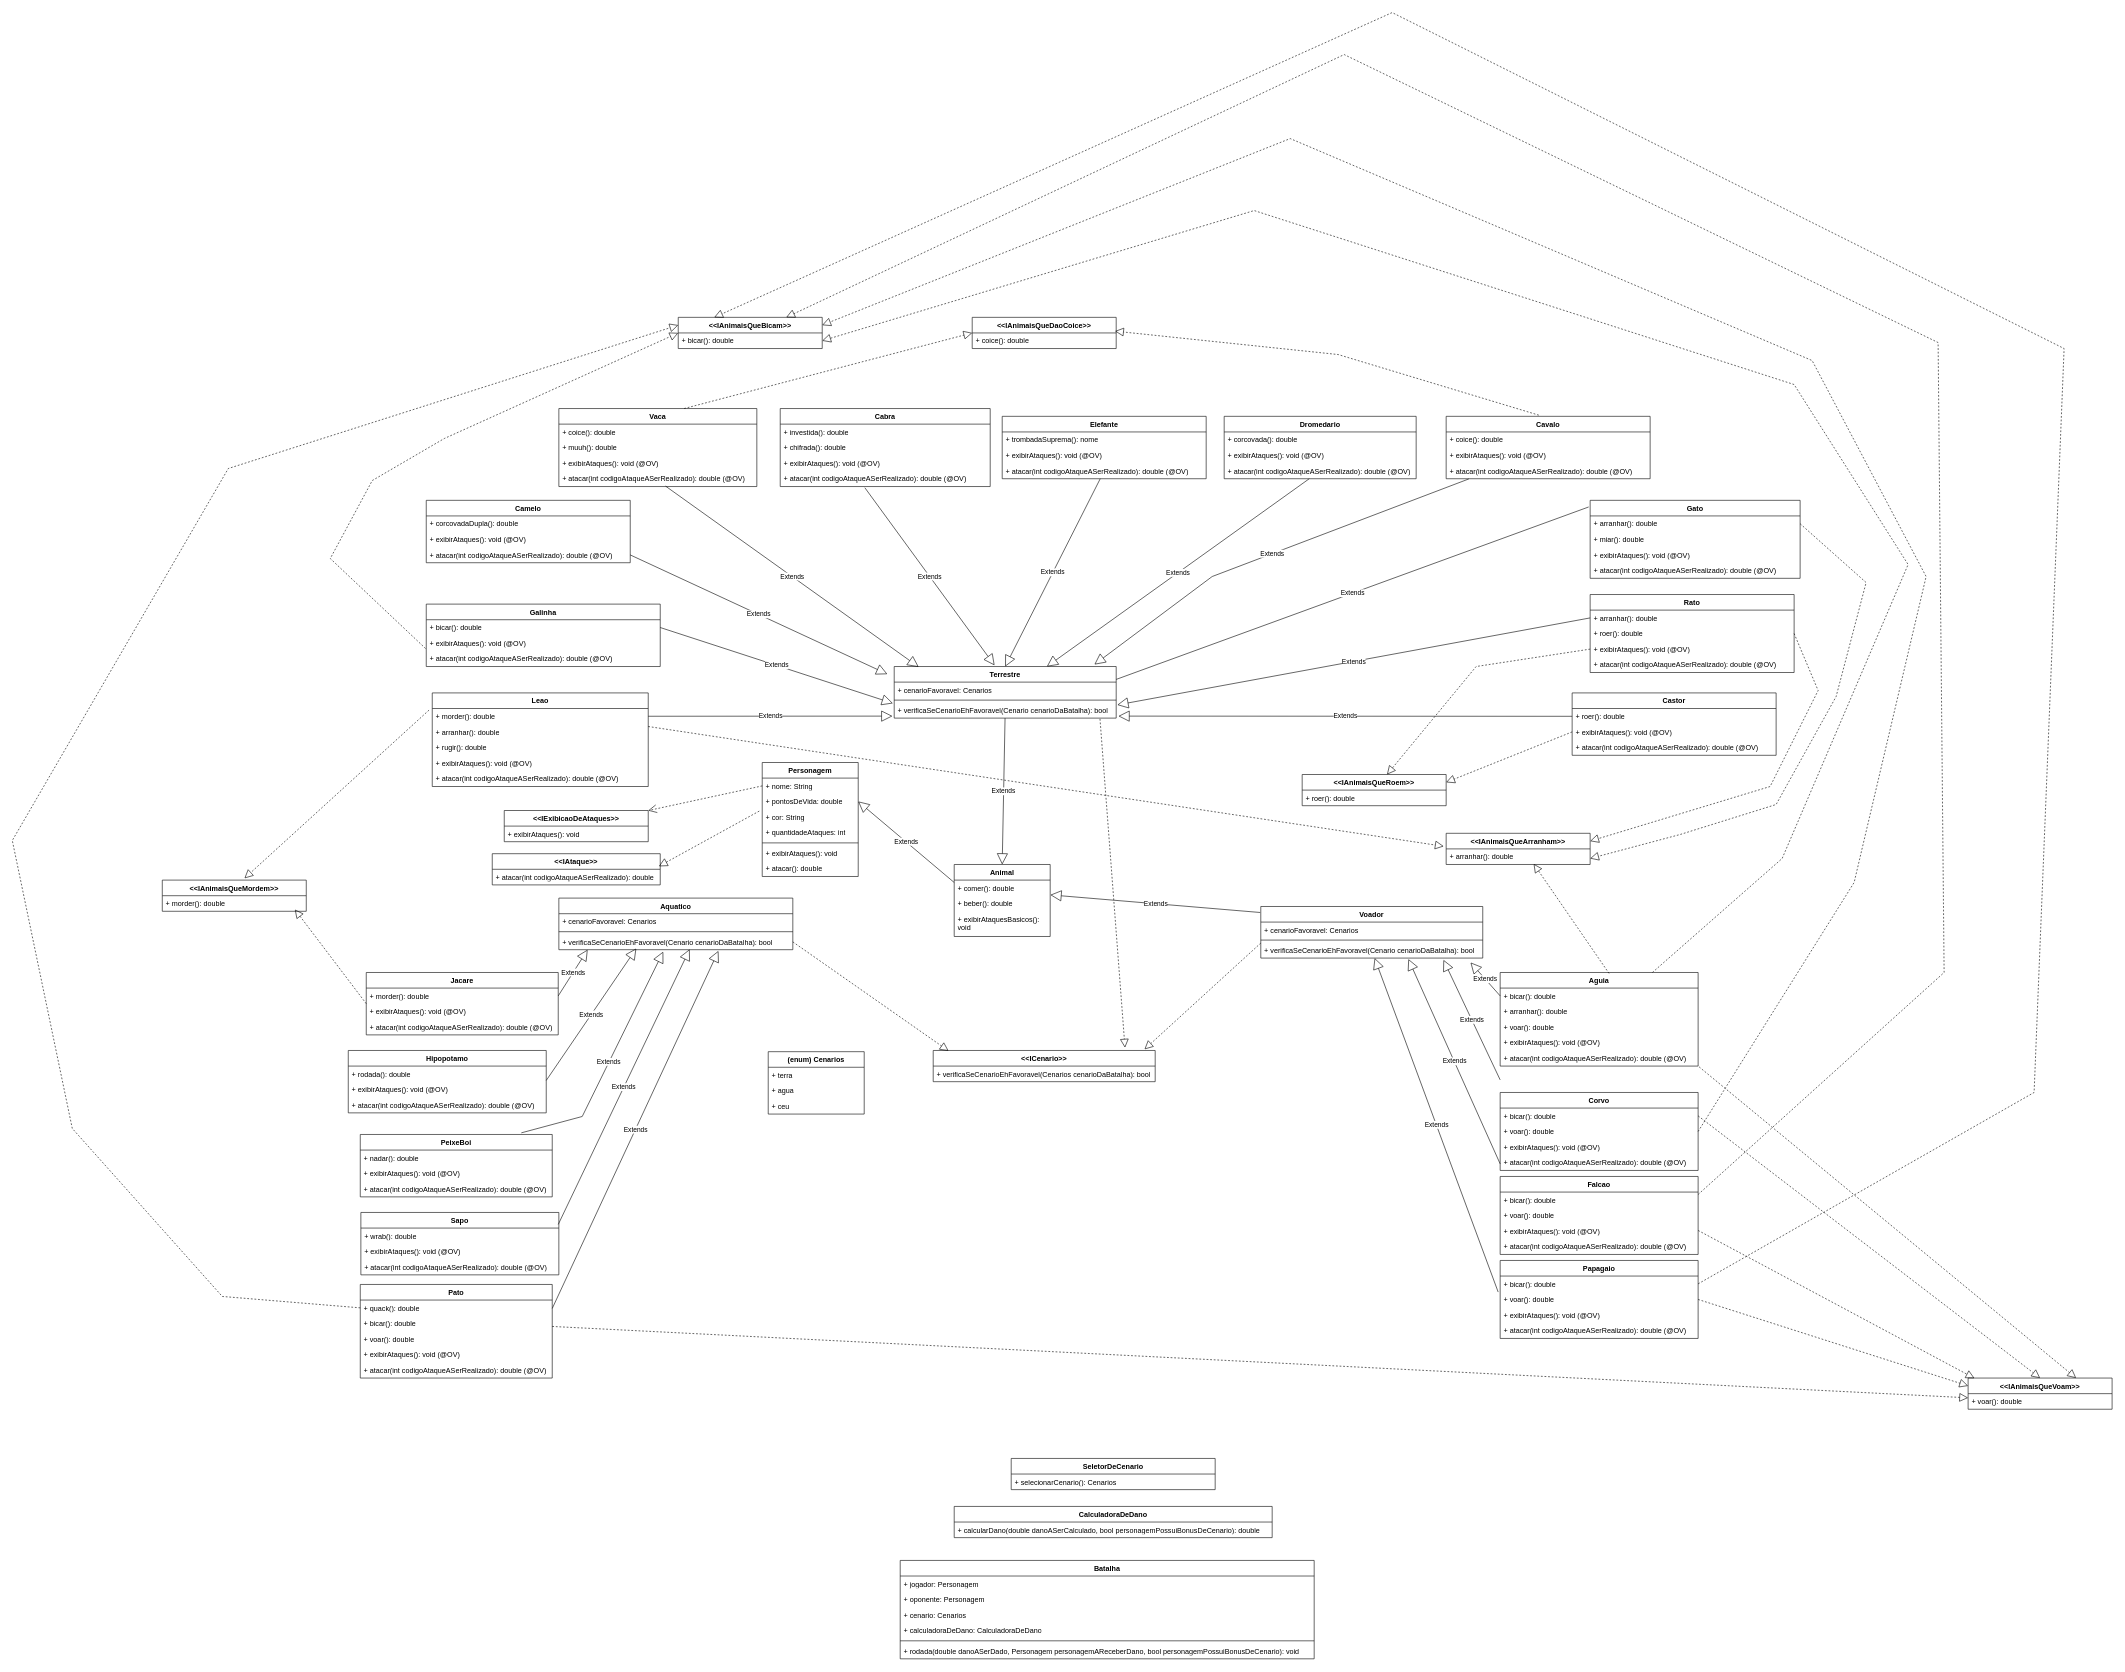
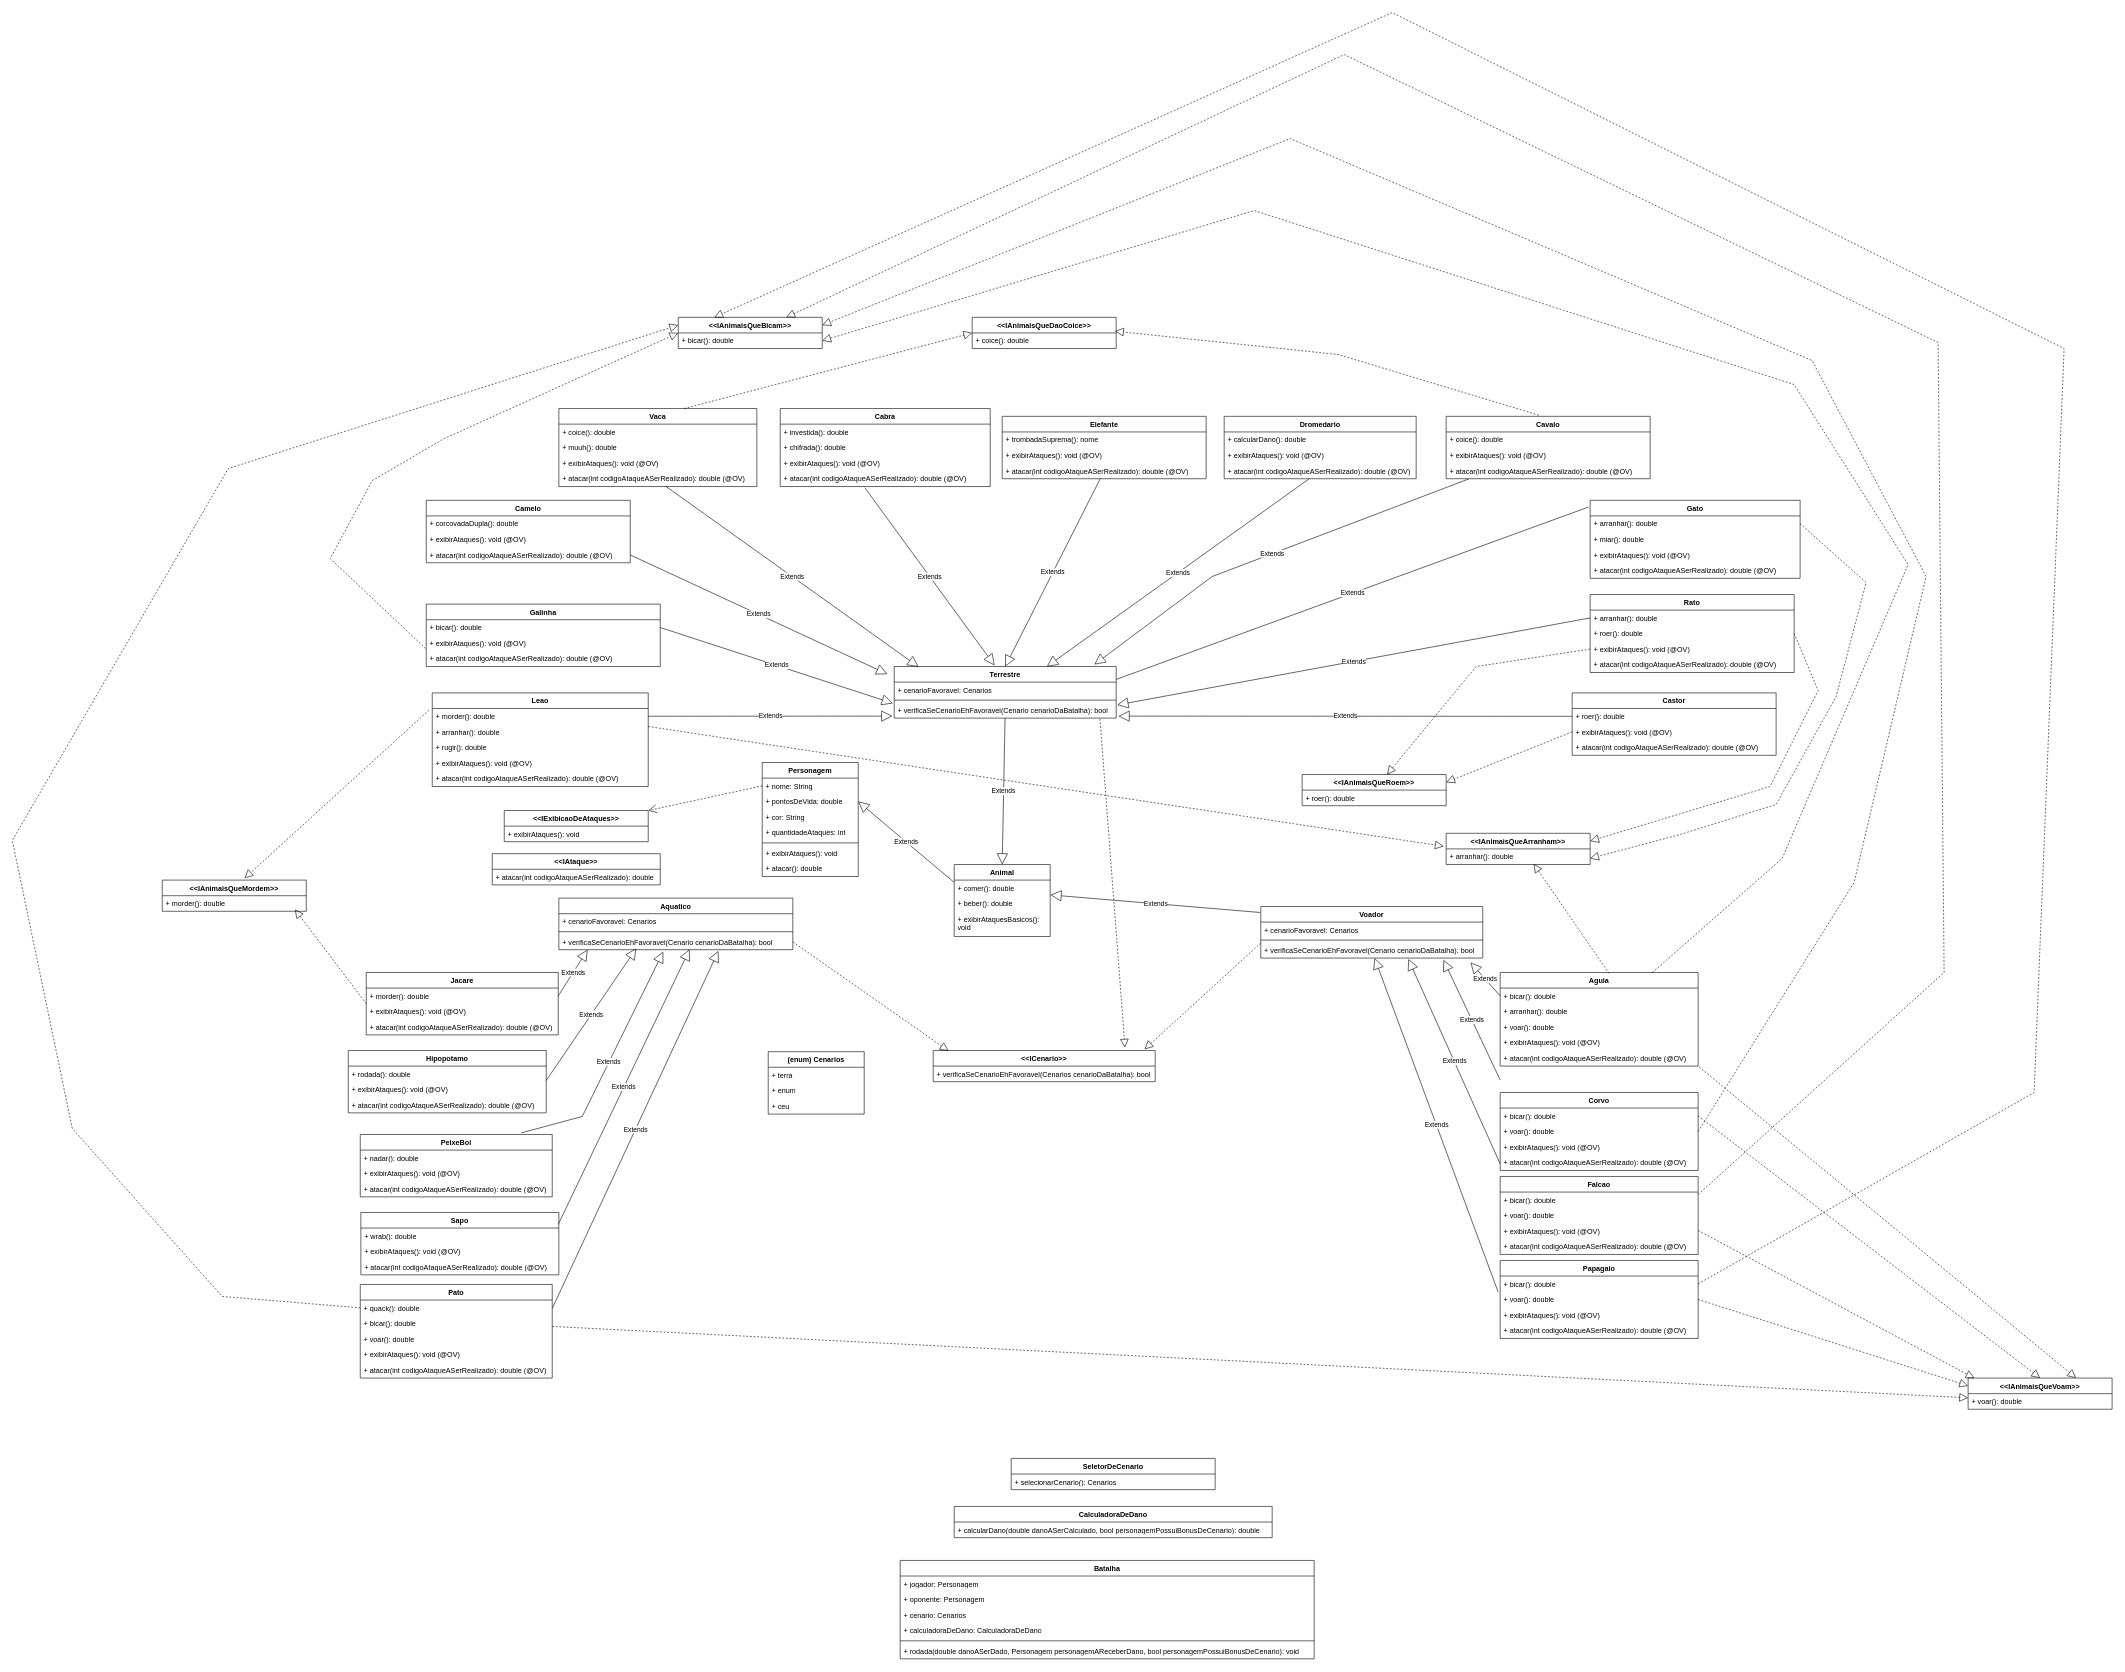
(1266, 440) -> (1271, 440)
(713, 836) -> none
(783, 1091) -> (783, 1091)
